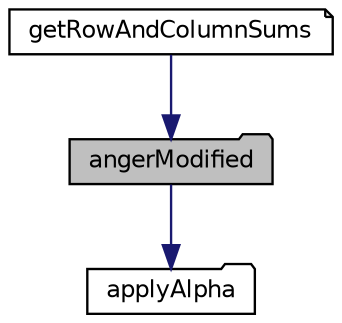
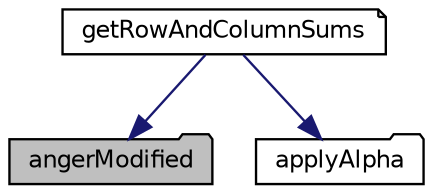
(171, 215) -> (274, 88)
